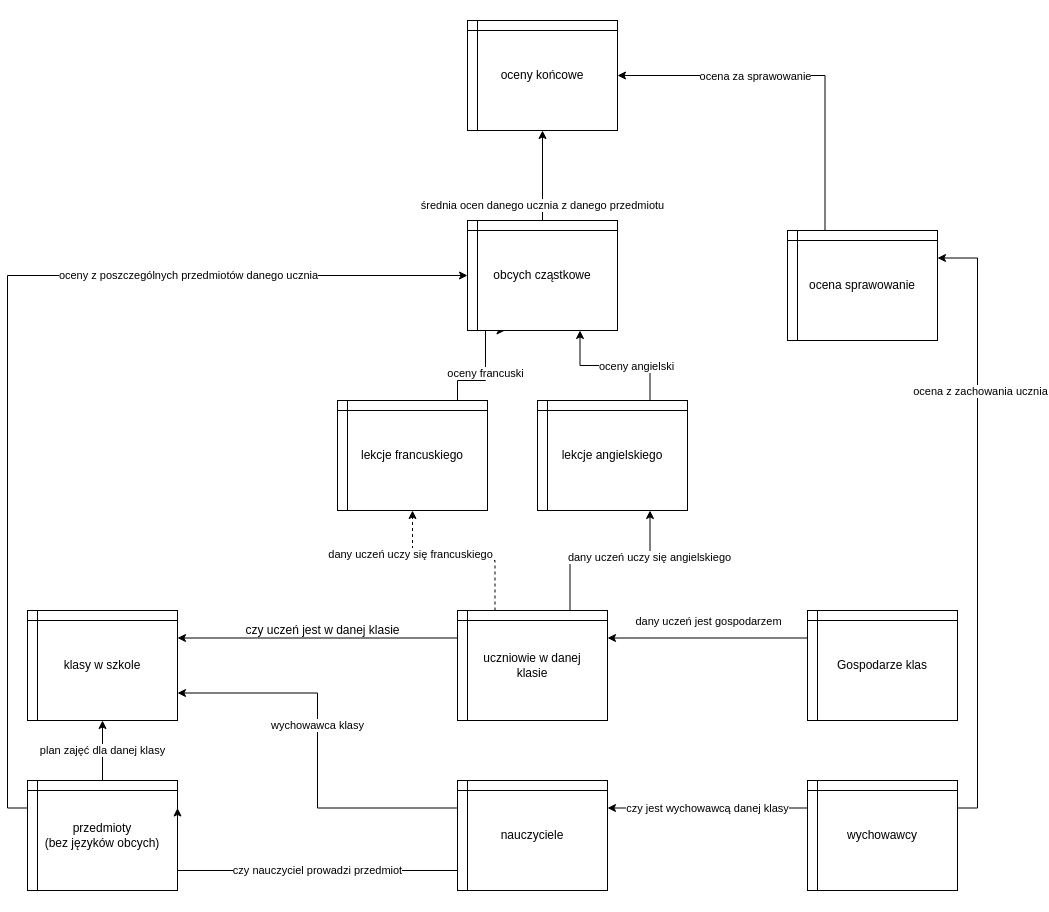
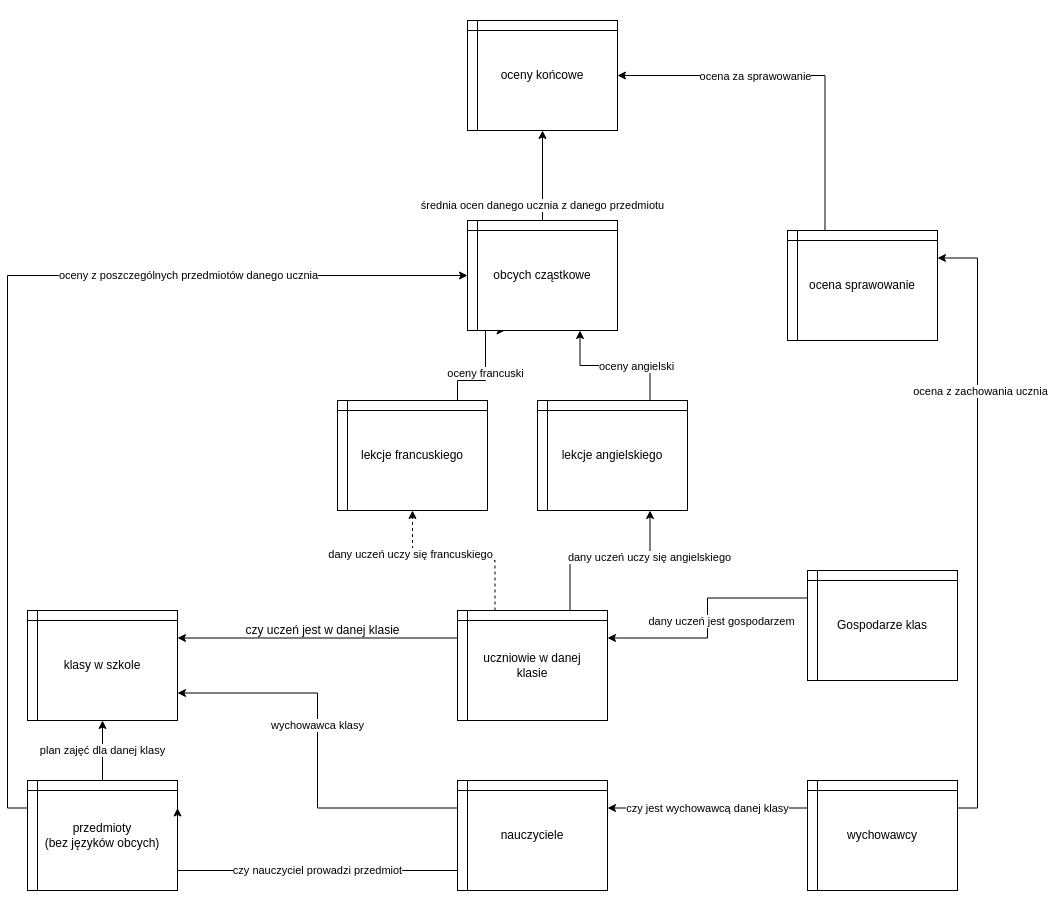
(883, 666) -> (883, 626)
